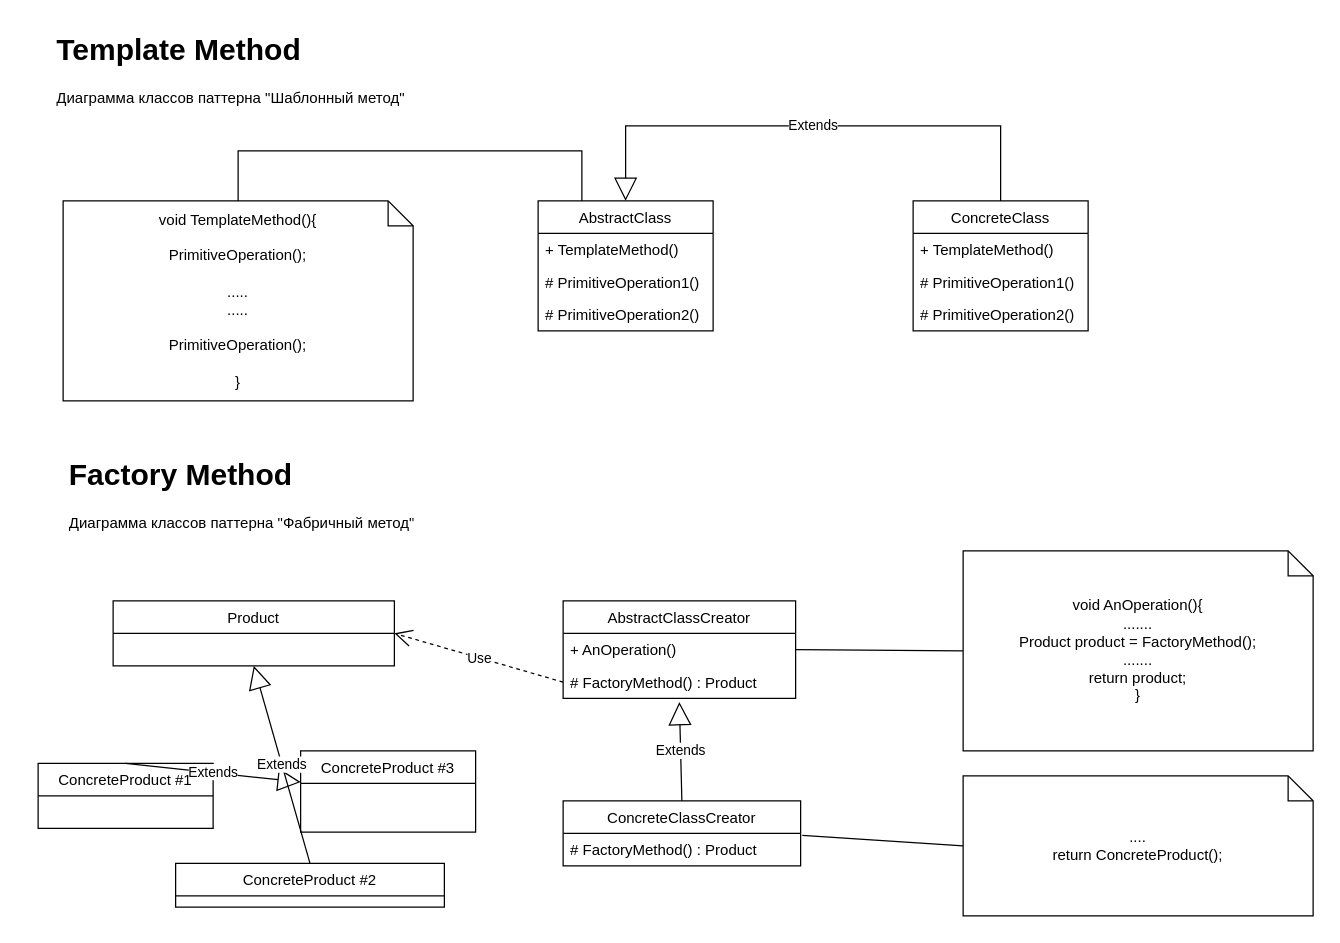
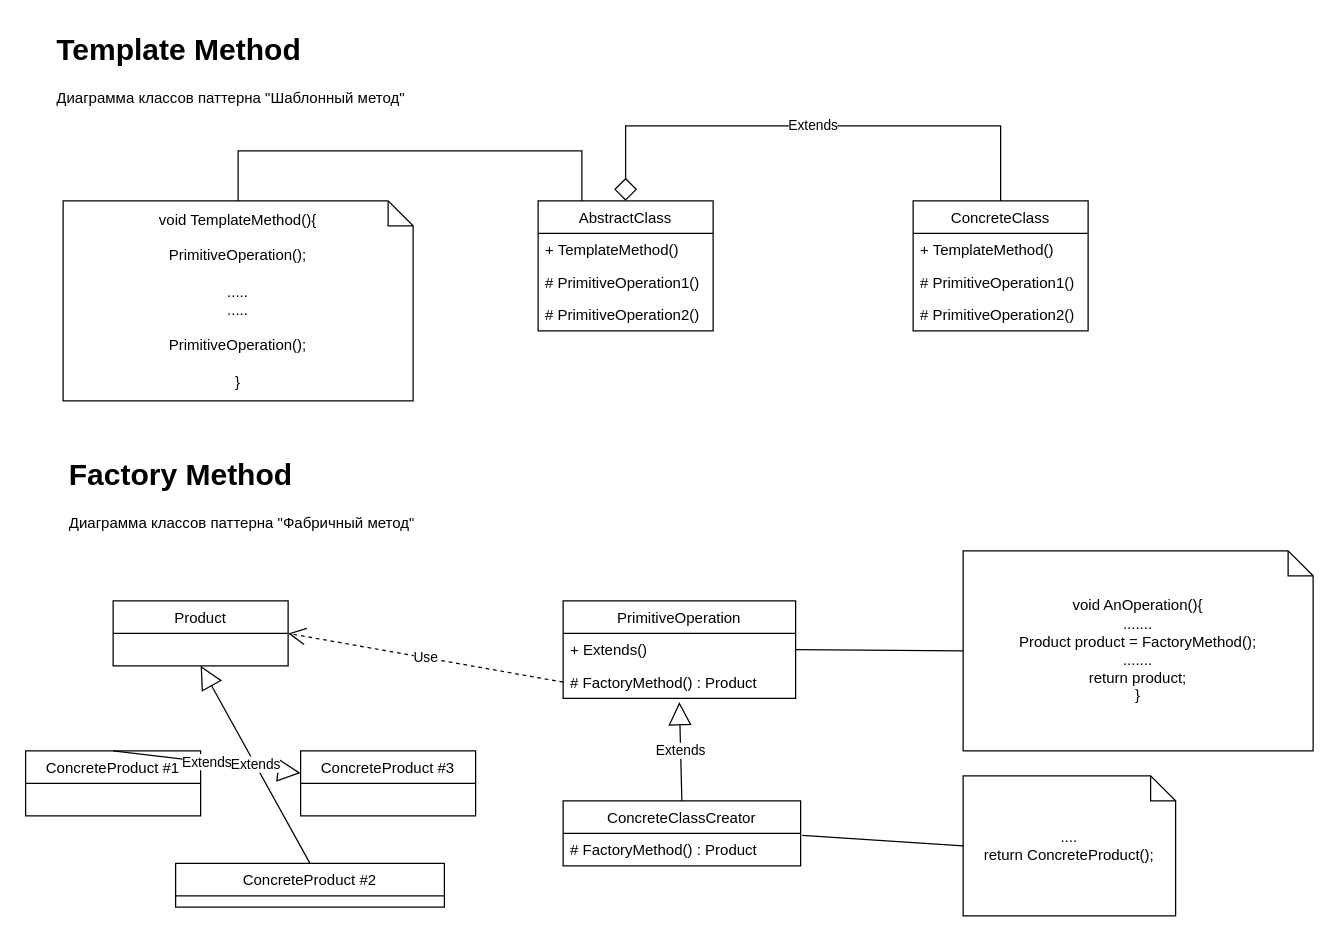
(626, 176) -> (626, 176)
(679, 618) -> (679, 618)
(254, 633) -> (201, 633)
(629, 650) -> (614, 650)
(388, 791) -> (388, 783)
(126, 796) -> (113, 783)
(1138, 846) -> (1069, 846)
